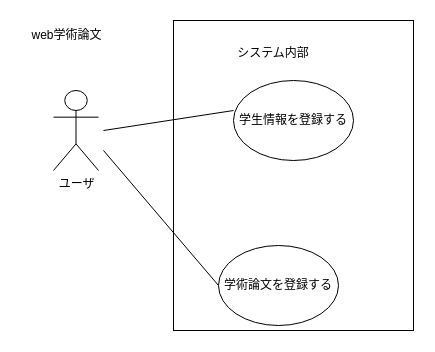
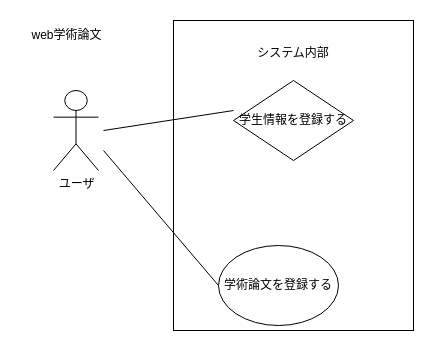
(274, 54) -> (294, 54)
(294, 121) -> (294, 121)
